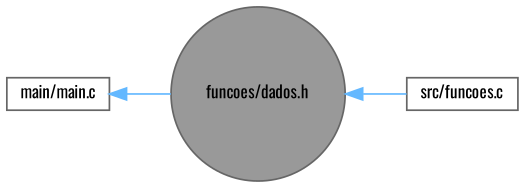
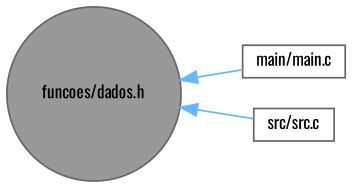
(149, 94) -> (220, 73)
(462, 94) -> (294, 125)
